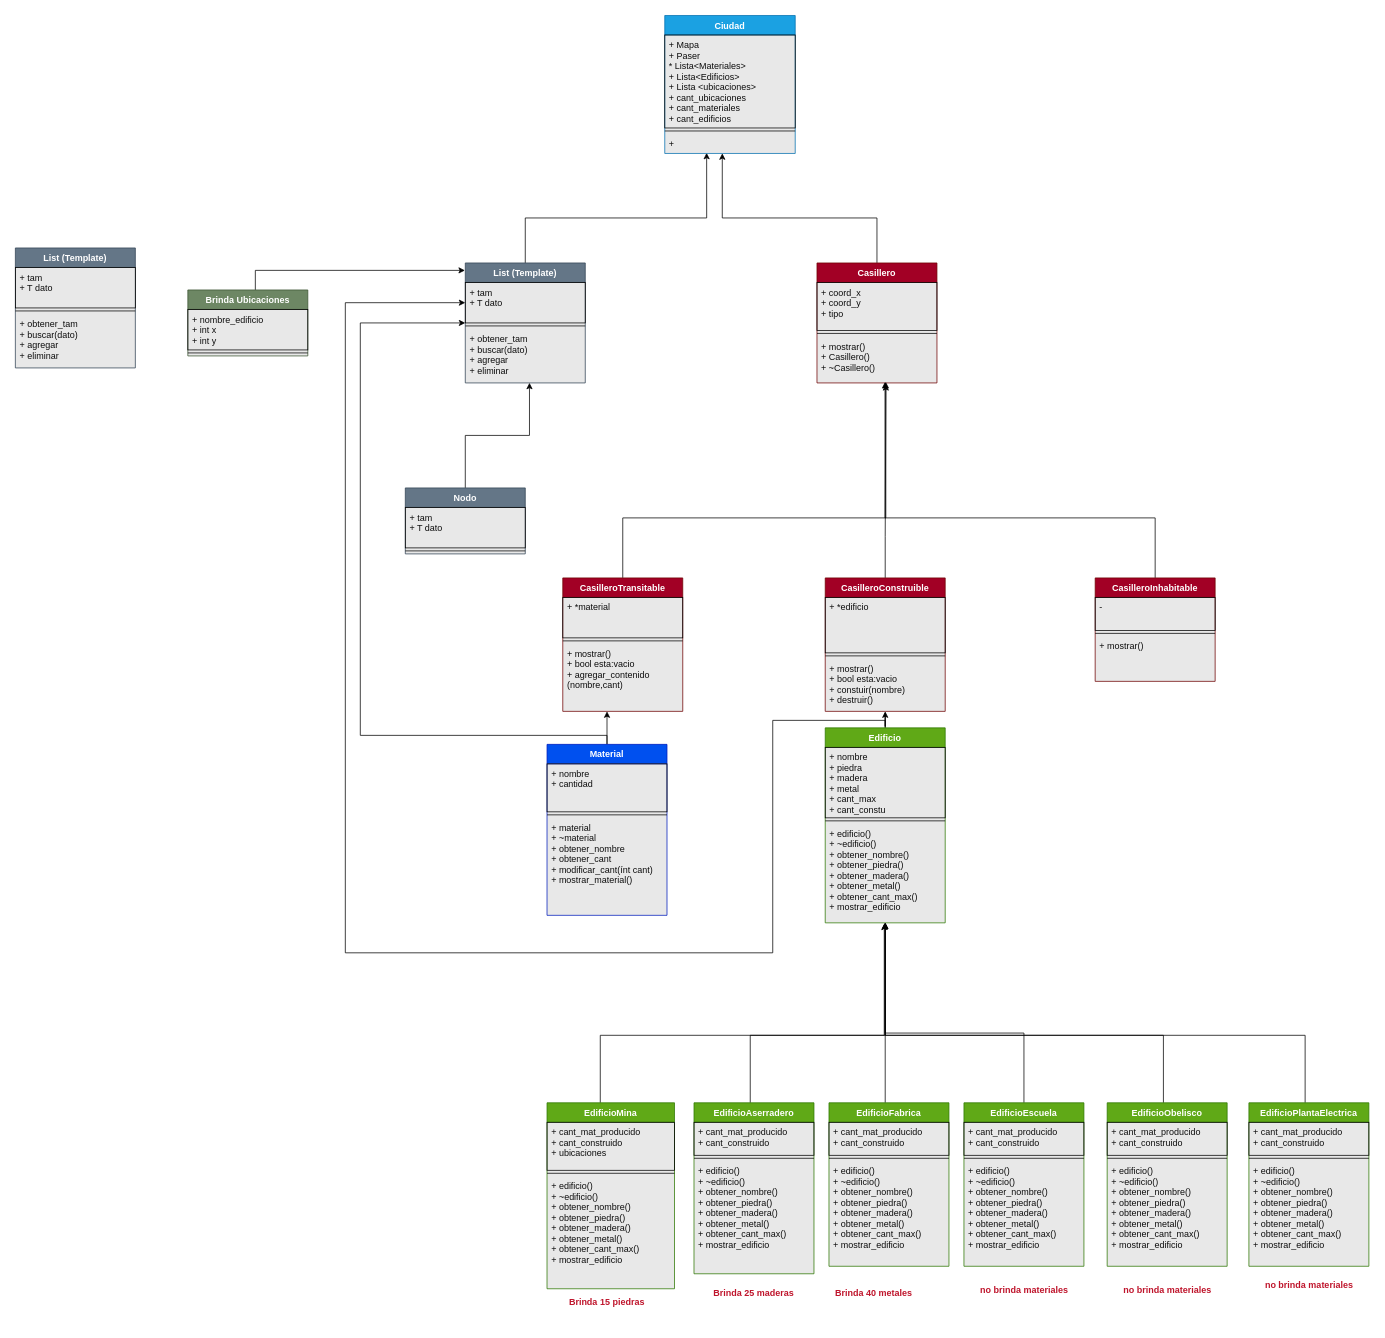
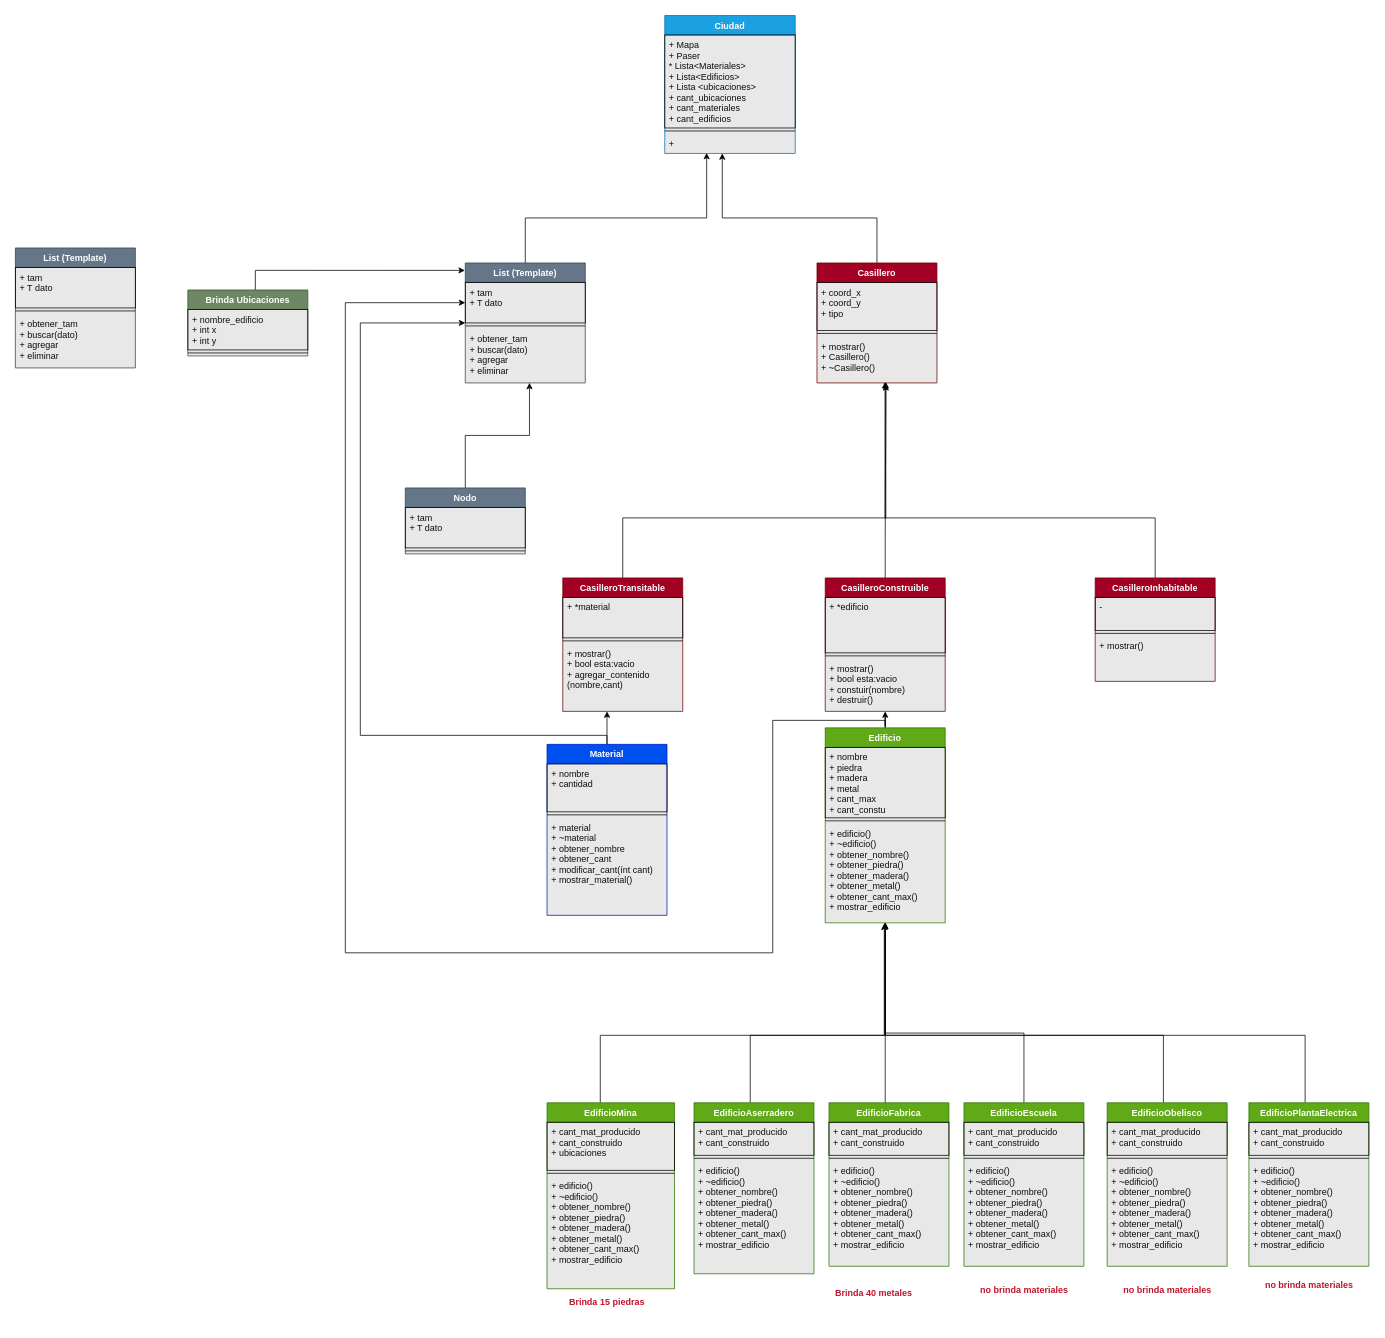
(754, 1293) -> none
